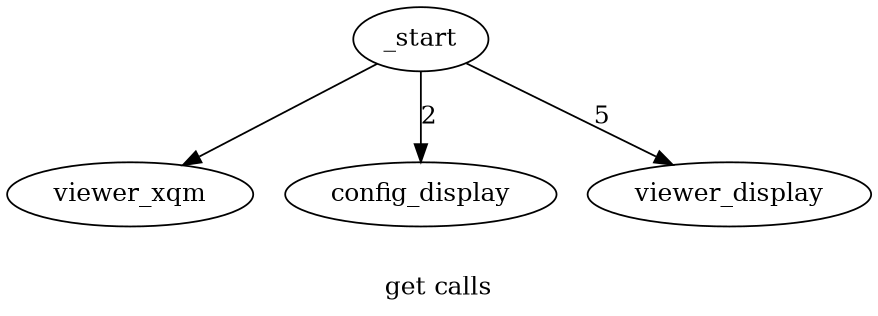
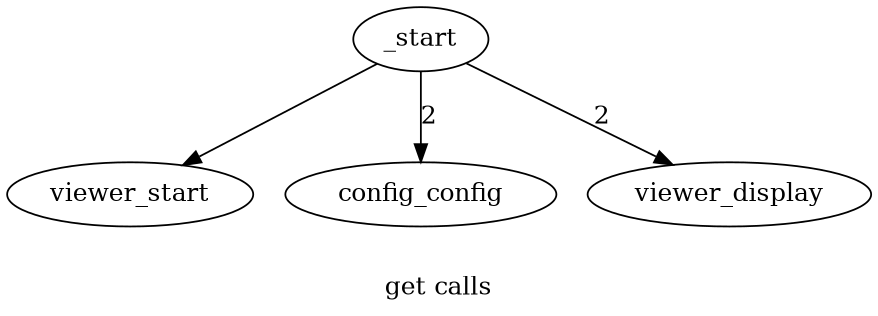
(603, 117) -> (603, 117)
(130, 194) -> (130, 194)
(421, 194) -> (421, 194)
